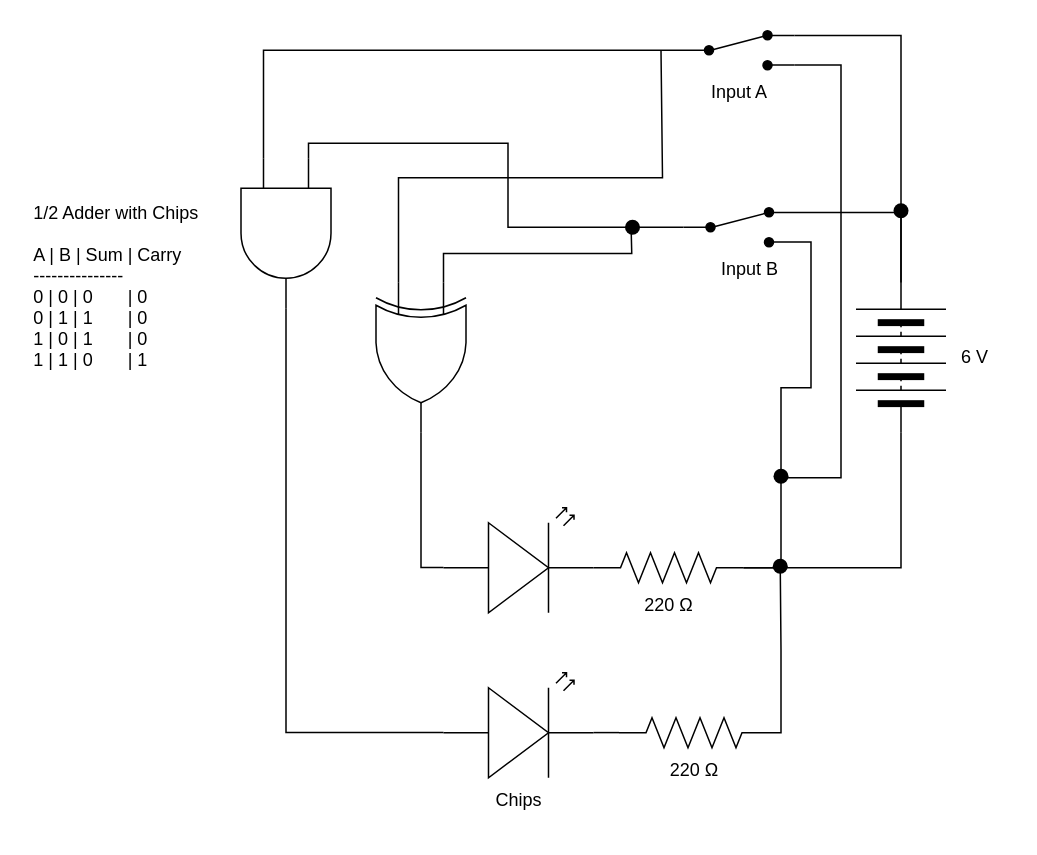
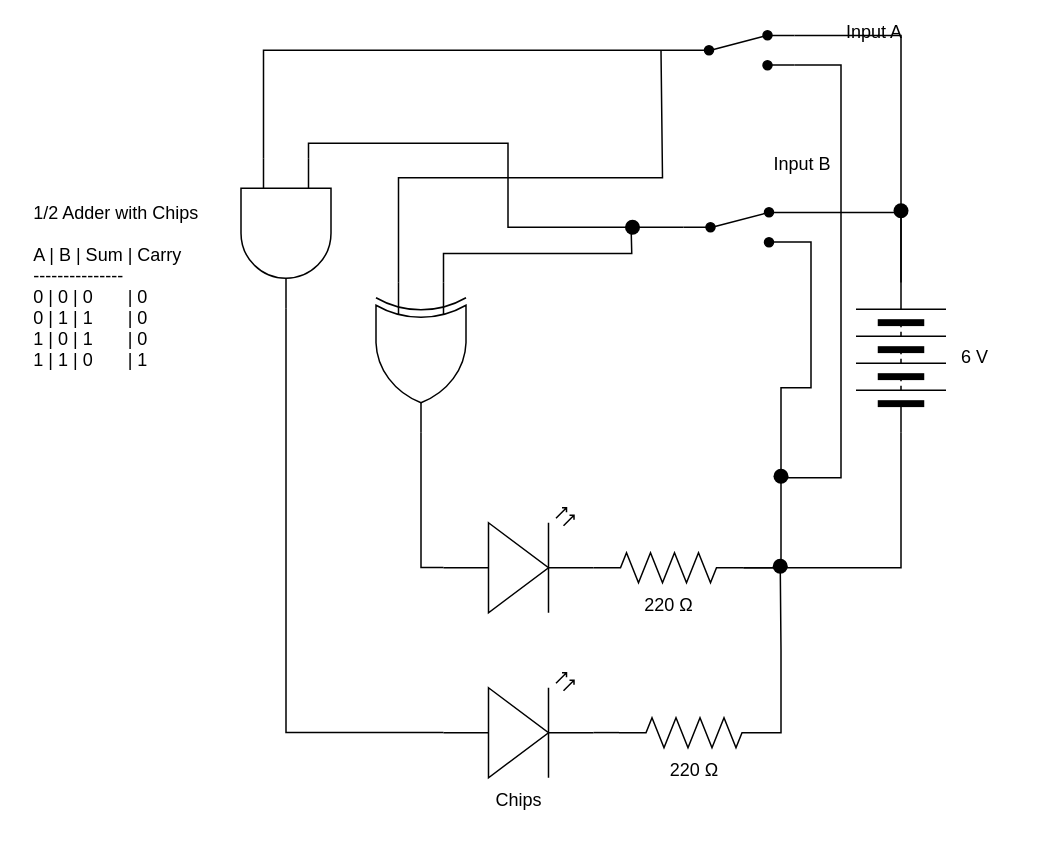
(738, 92) -> (873, 32)
(749, 269) -> (802, 164)
